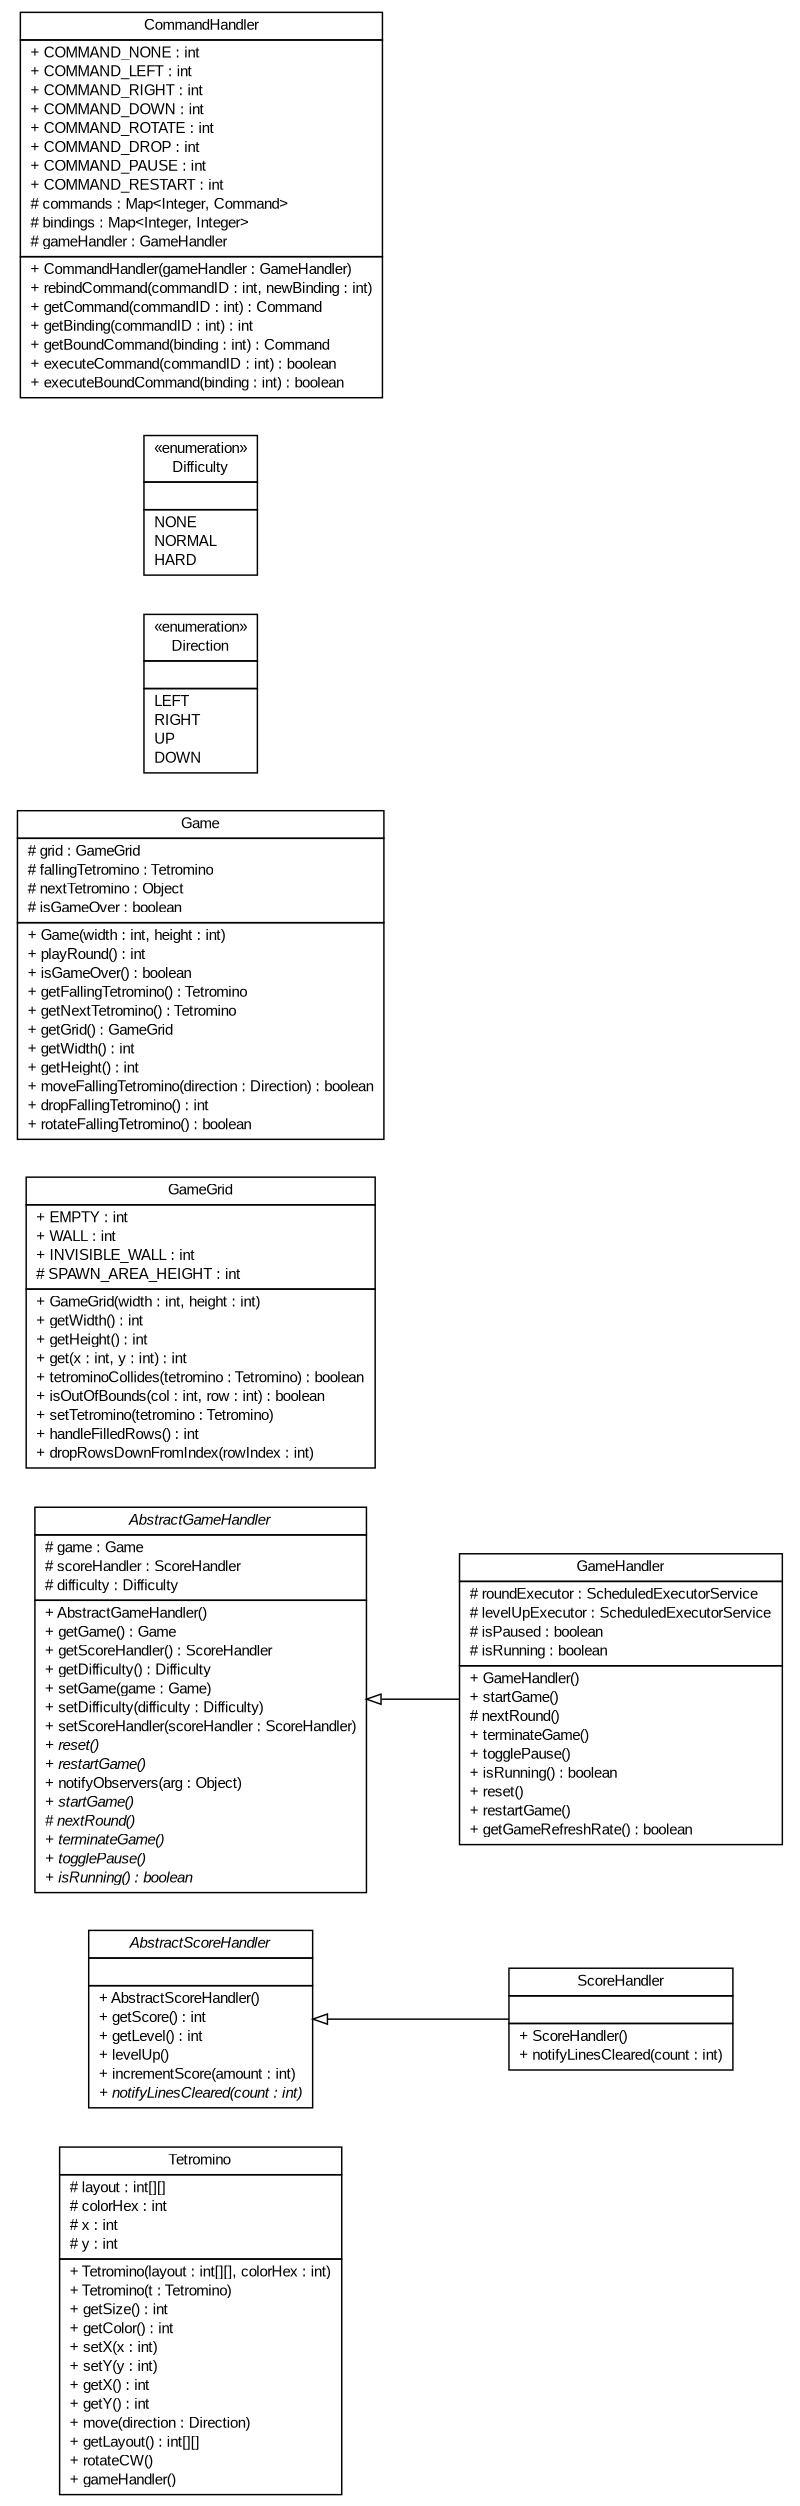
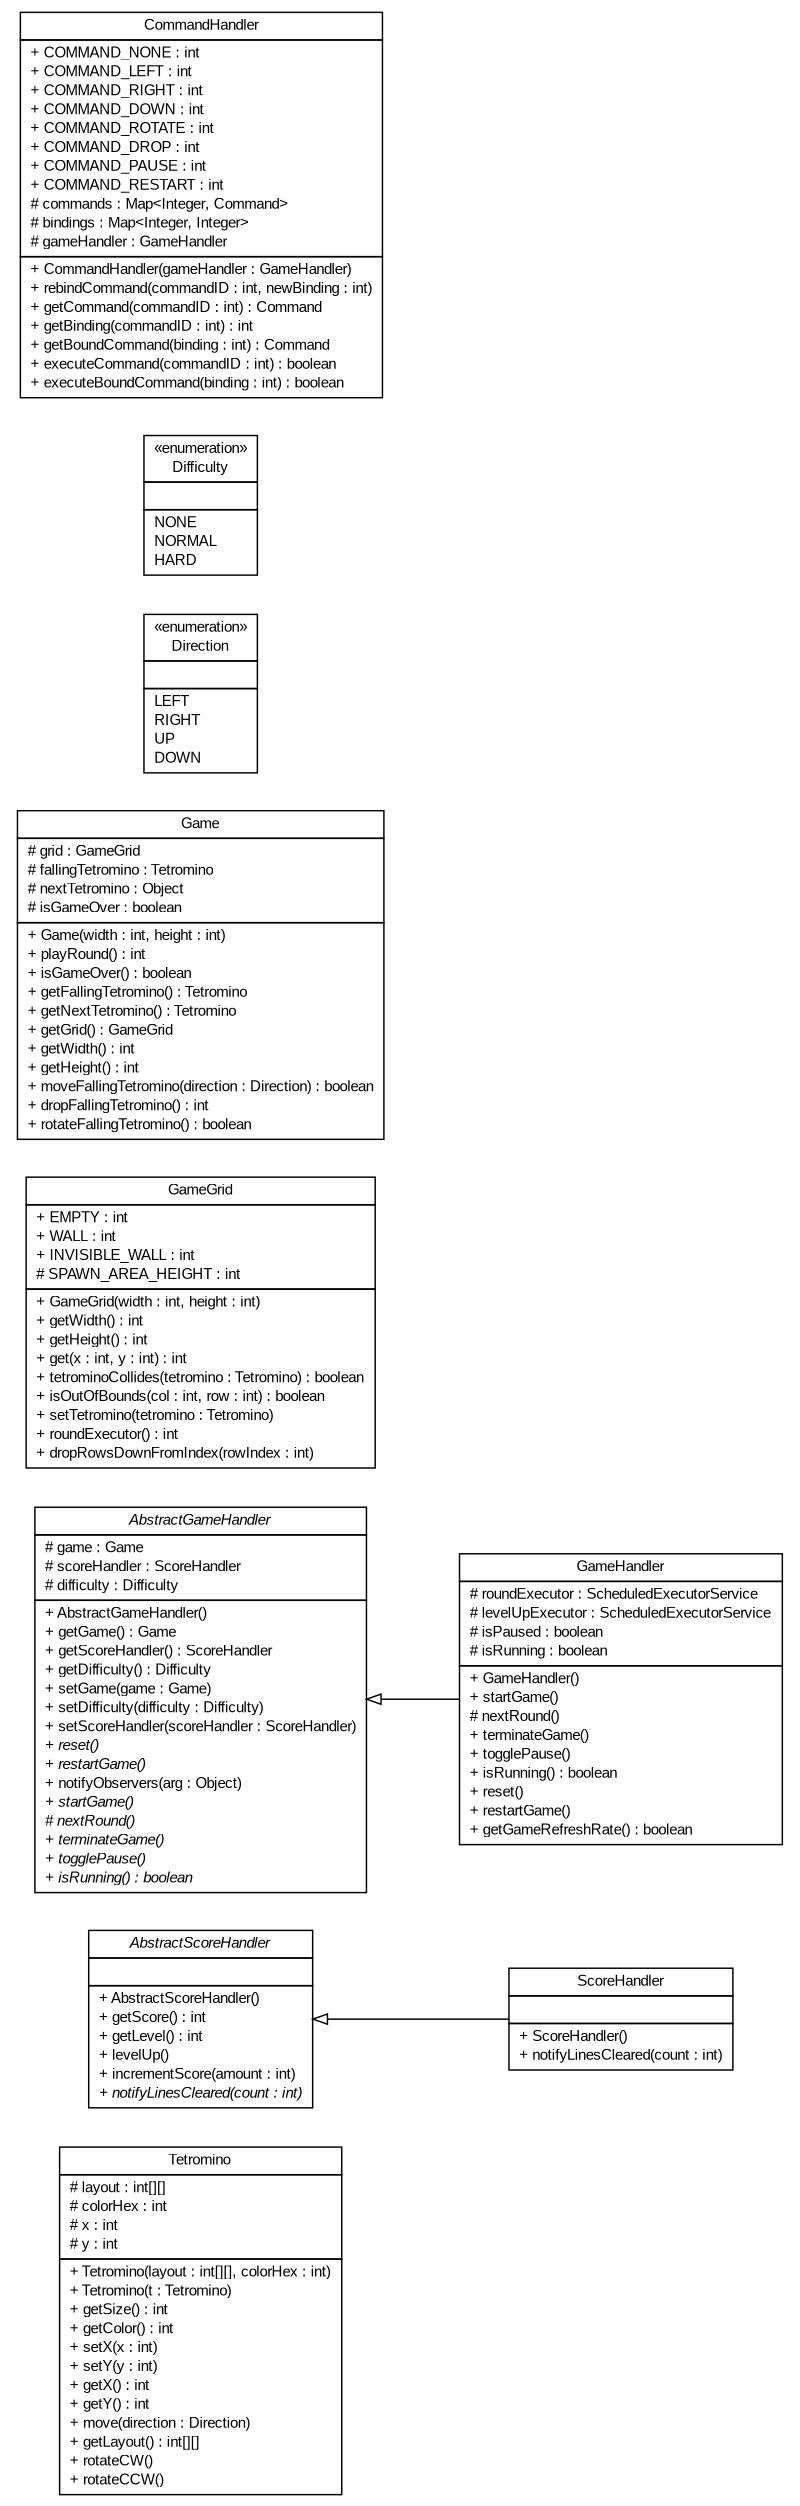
(118, 1435) -> (108, 1435)
(123, 2480) -> (117, 2480)
